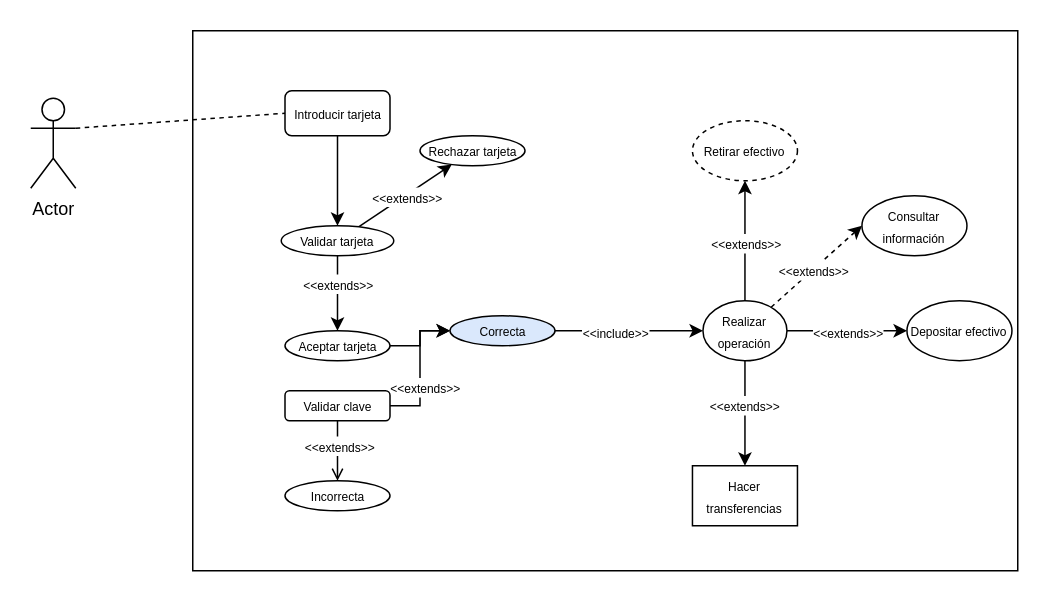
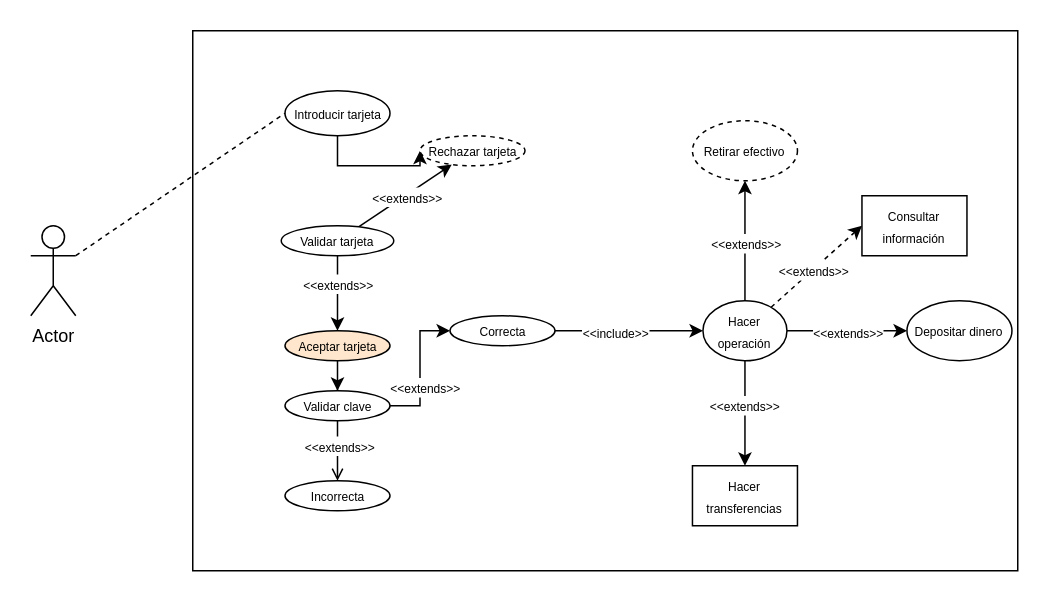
(338, 113) -> (338, 113)
(53, 143) -> (53, 271)
(473, 151) -> (473, 151)
(338, 189) -> (380, 166)
(914, 226) -> (914, 226)
(503, 331) -> (503, 331)
(745, 331) -> (745, 331)
(959, 331) -> (959, 331)
(338, 346) -> (338, 346)
(403, 346) -> (338, 381)
(338, 406) -> (338, 406)
